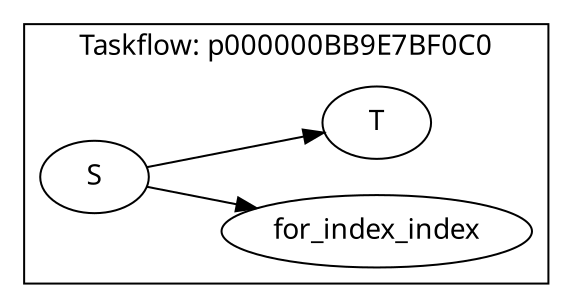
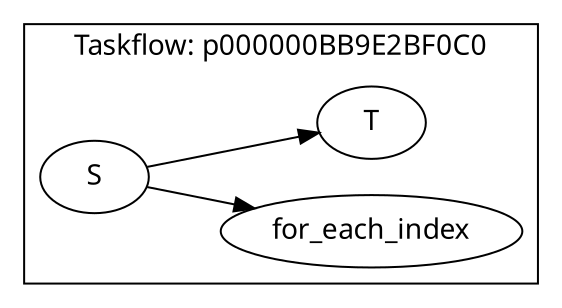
(286, 47) -> (281, 47)
(377, 231) -> (372, 231)
